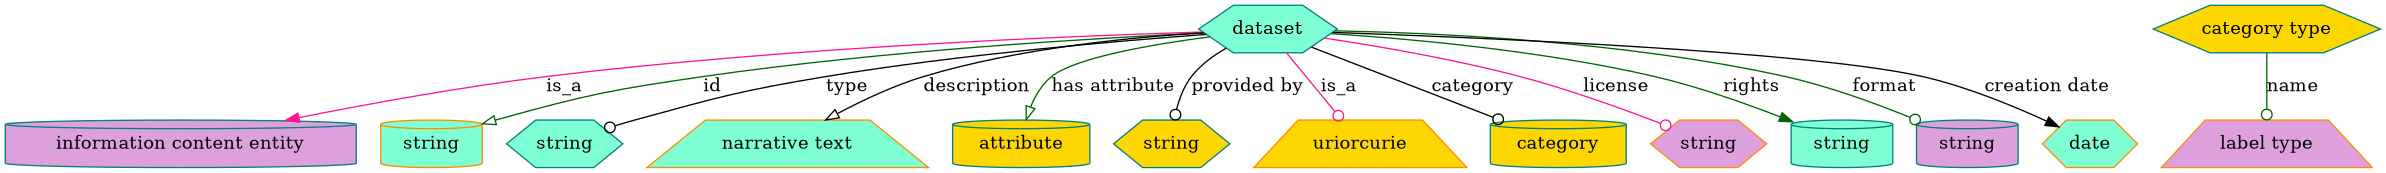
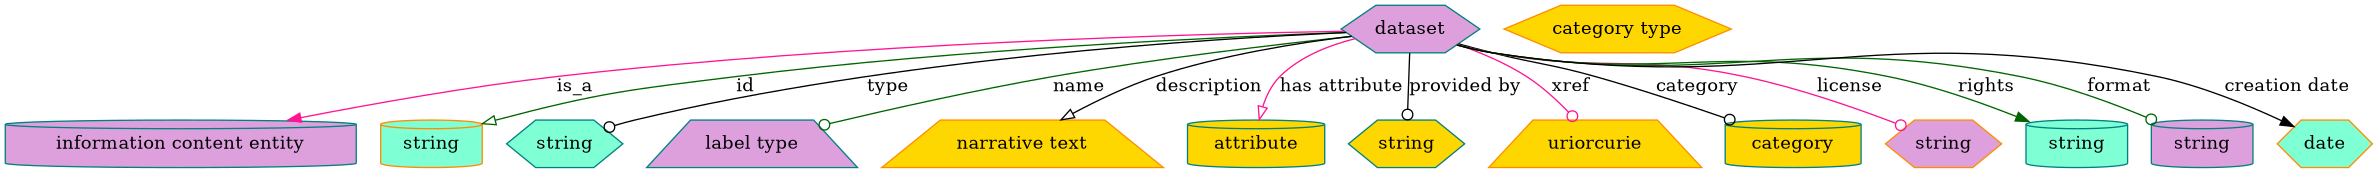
(1268, 29) -> (1410, 29)
(2267, 29) -> (1618, 29)
(1111, 54) -> (1300, 61)
(2267, 81) -> (1089, 71)
(1339, 86) -> (1571, 86)
(788, 144) -> (1023, 144)
(2267, 144) -> (752, 144)
